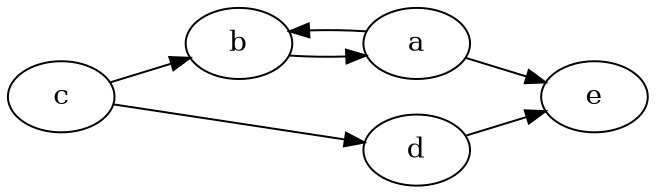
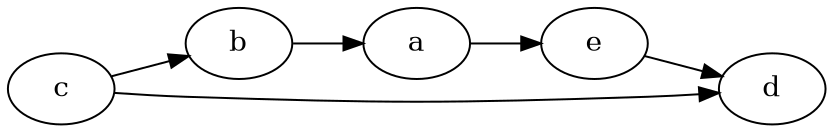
(338, 30) -> none
(496, 126) -> (674, 64)
